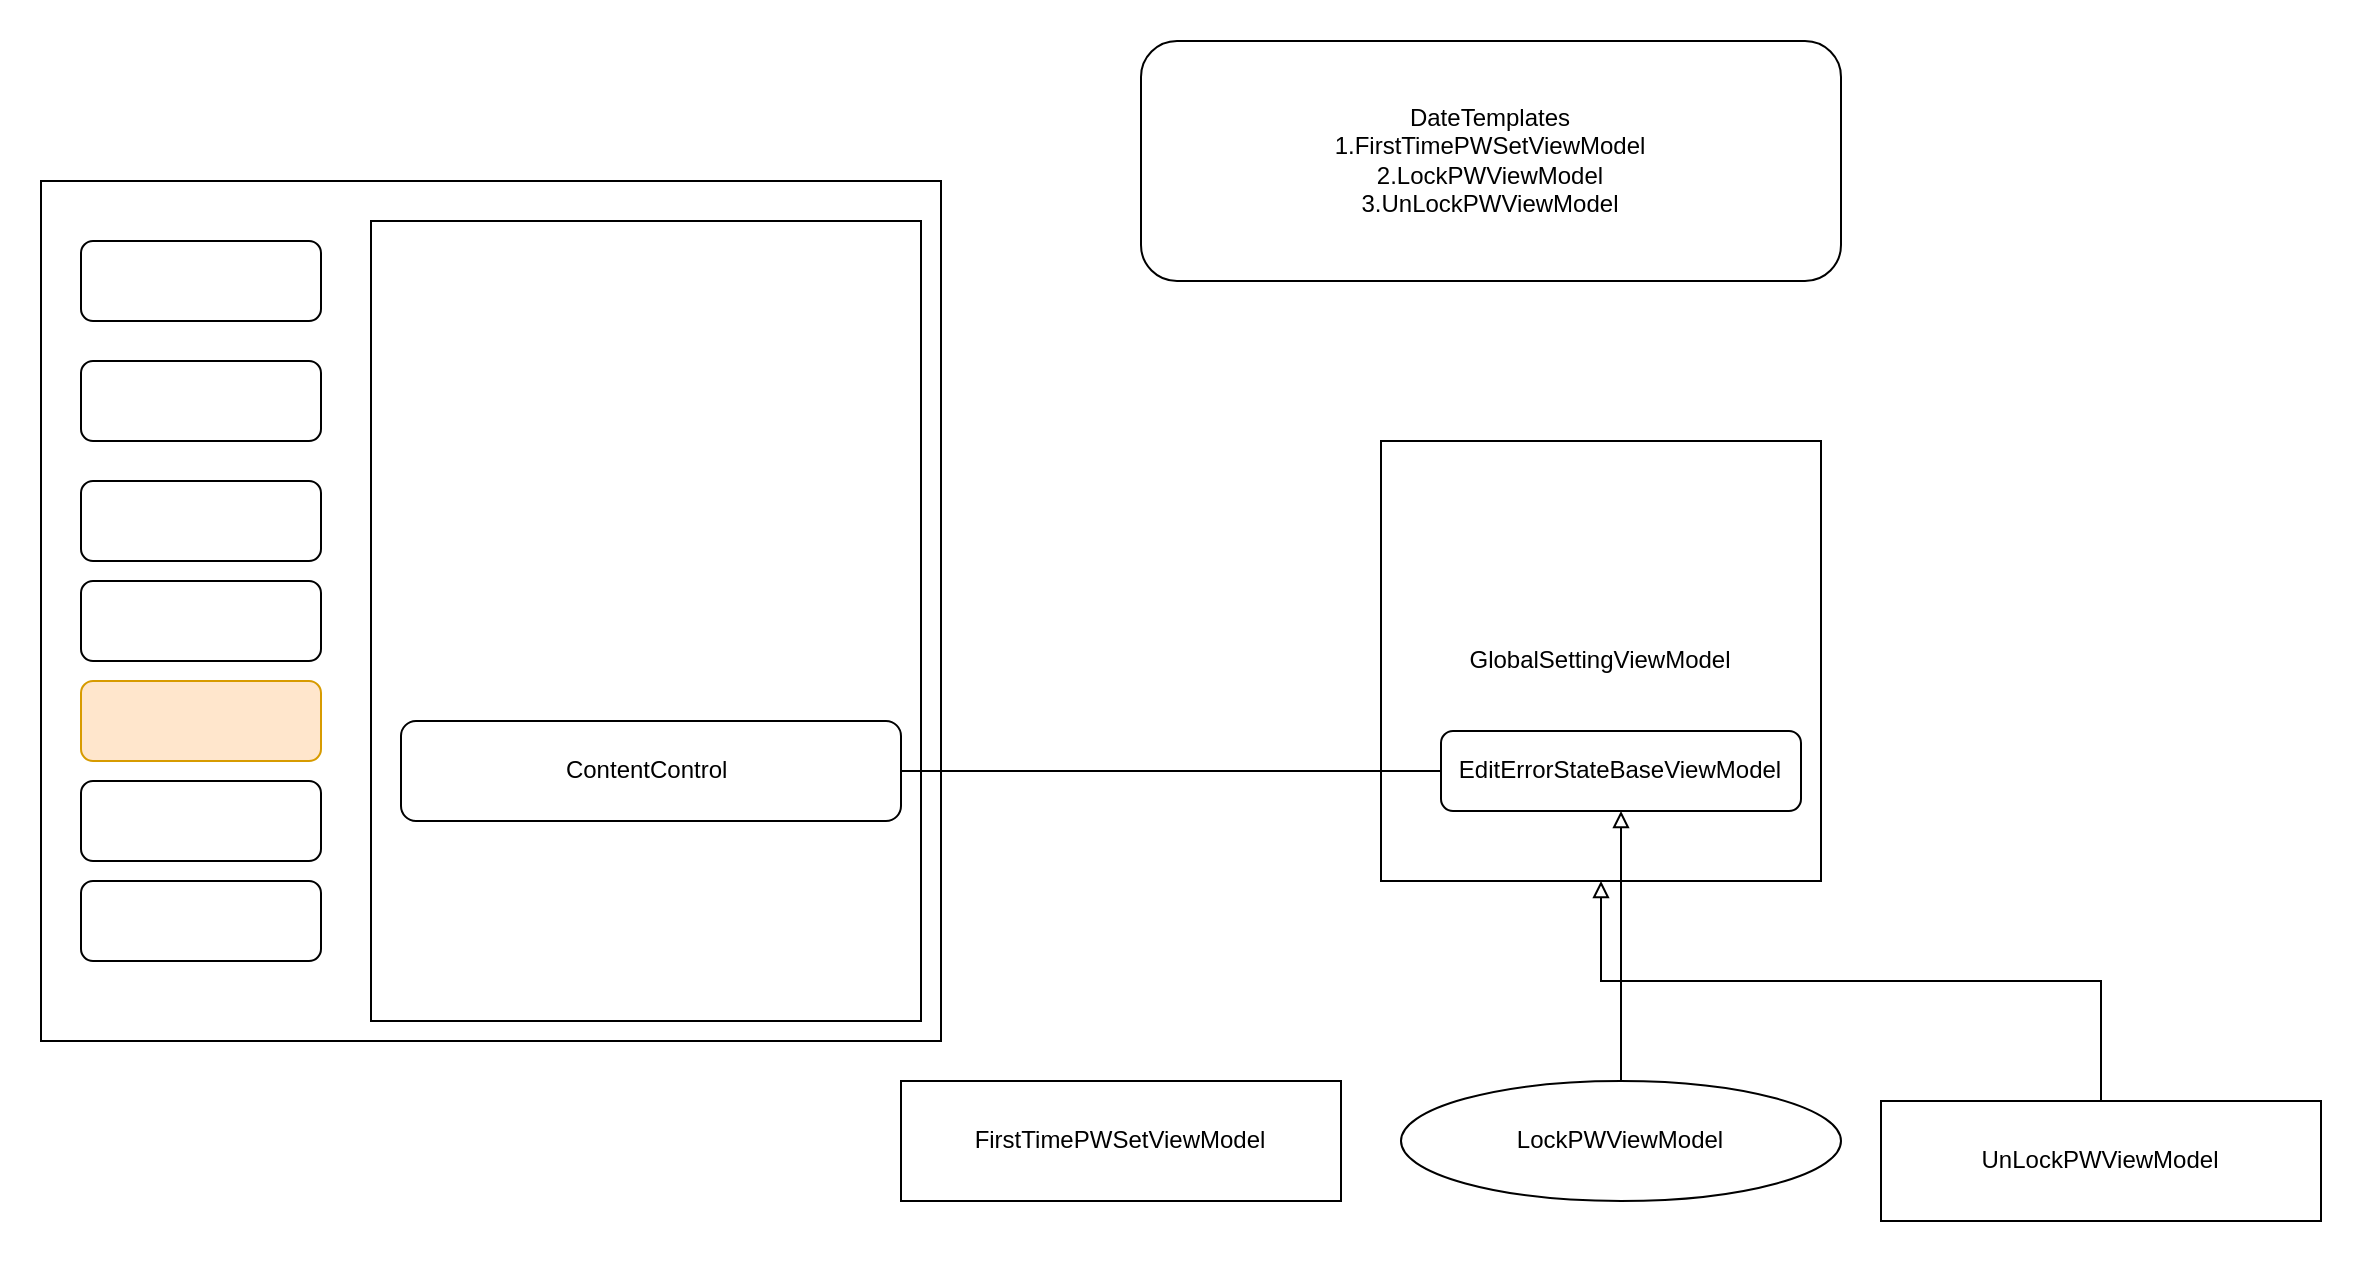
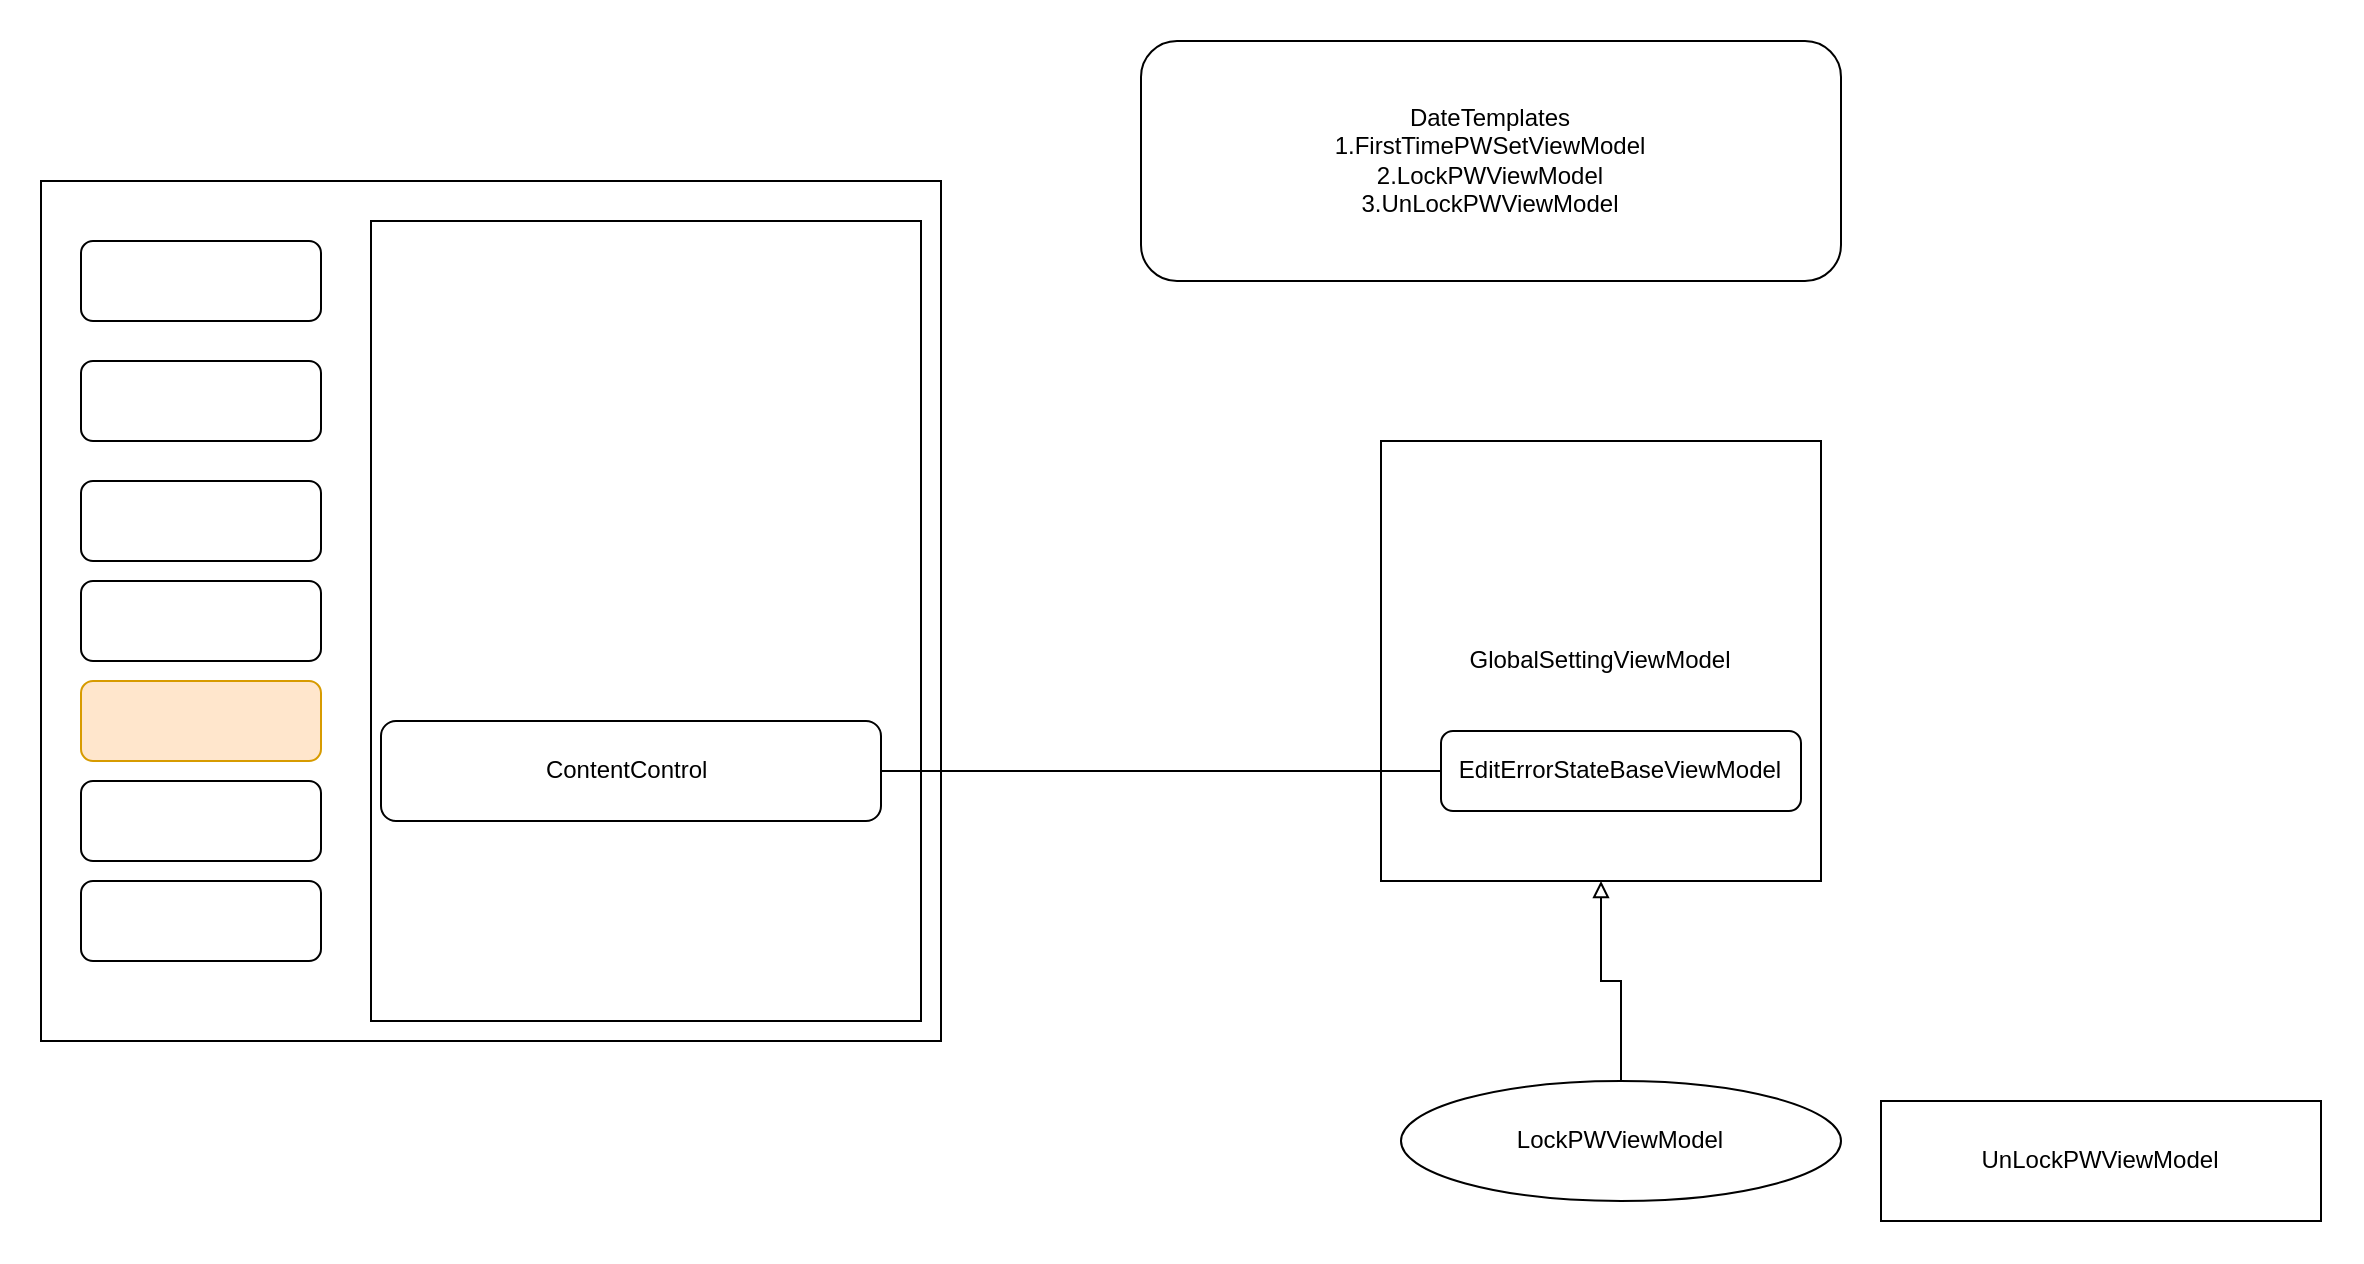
(651, 771) -> (631, 771)
(1845, 981) -> none
(1121, 1141) -> none
